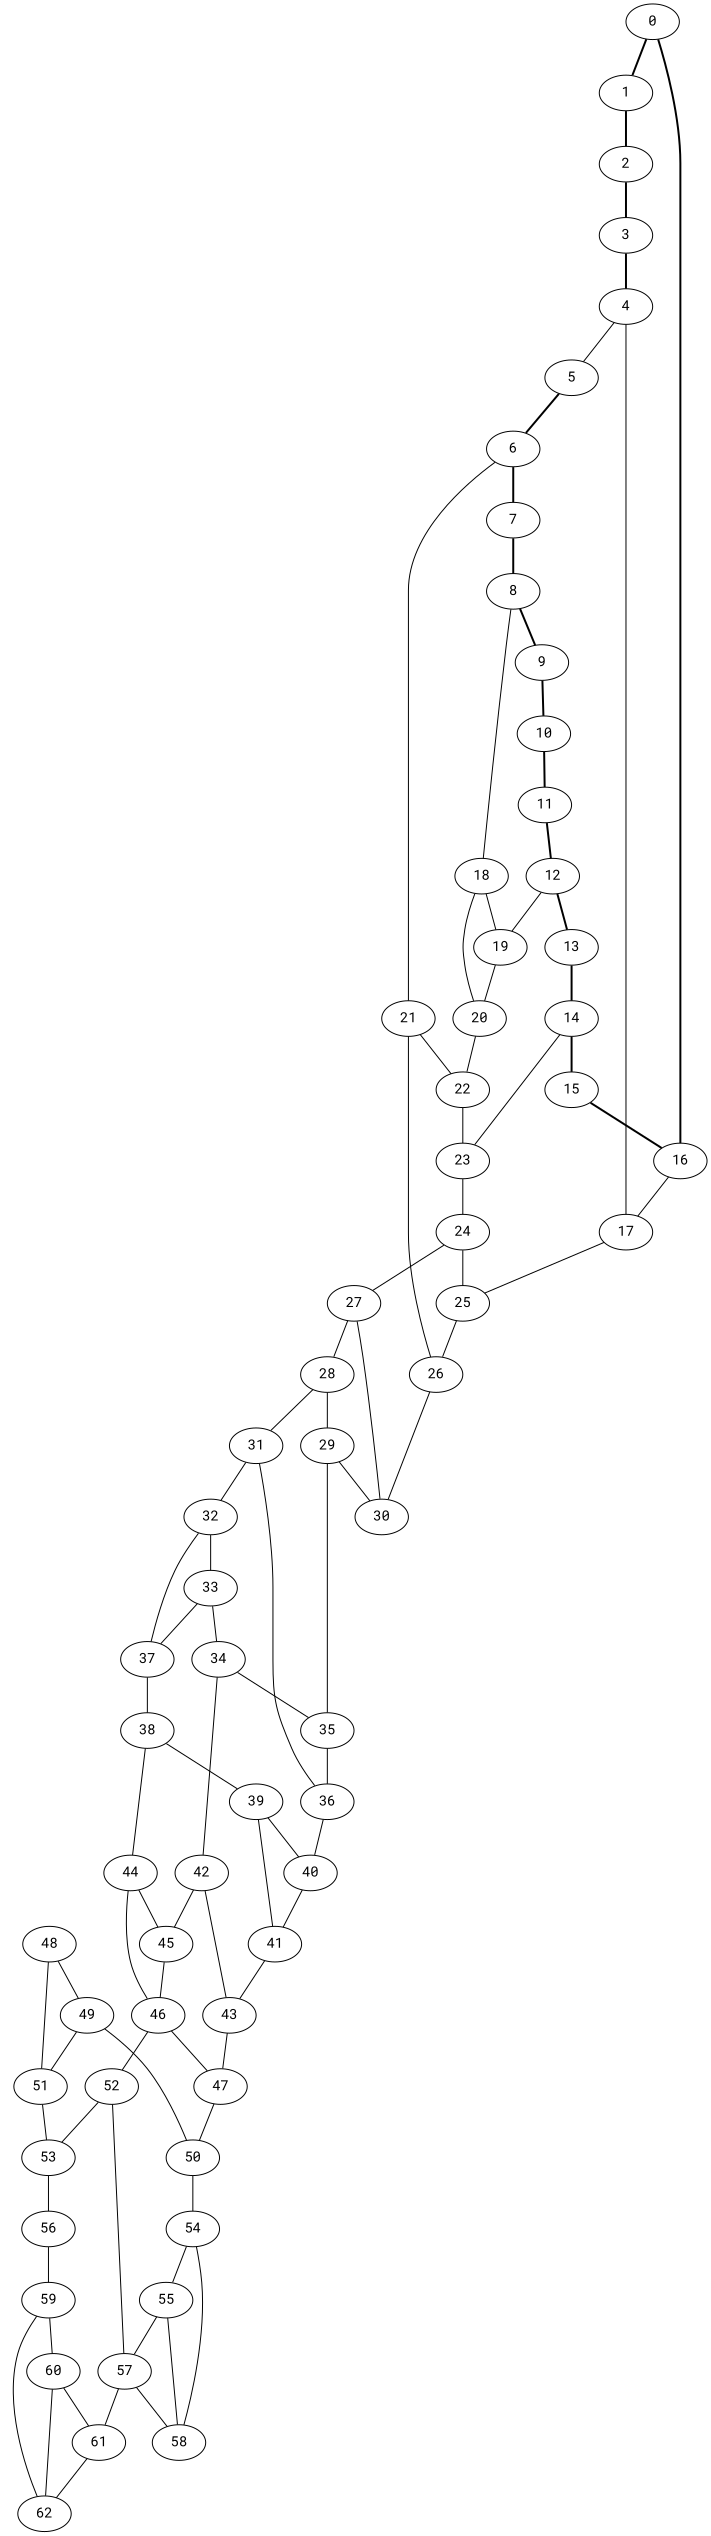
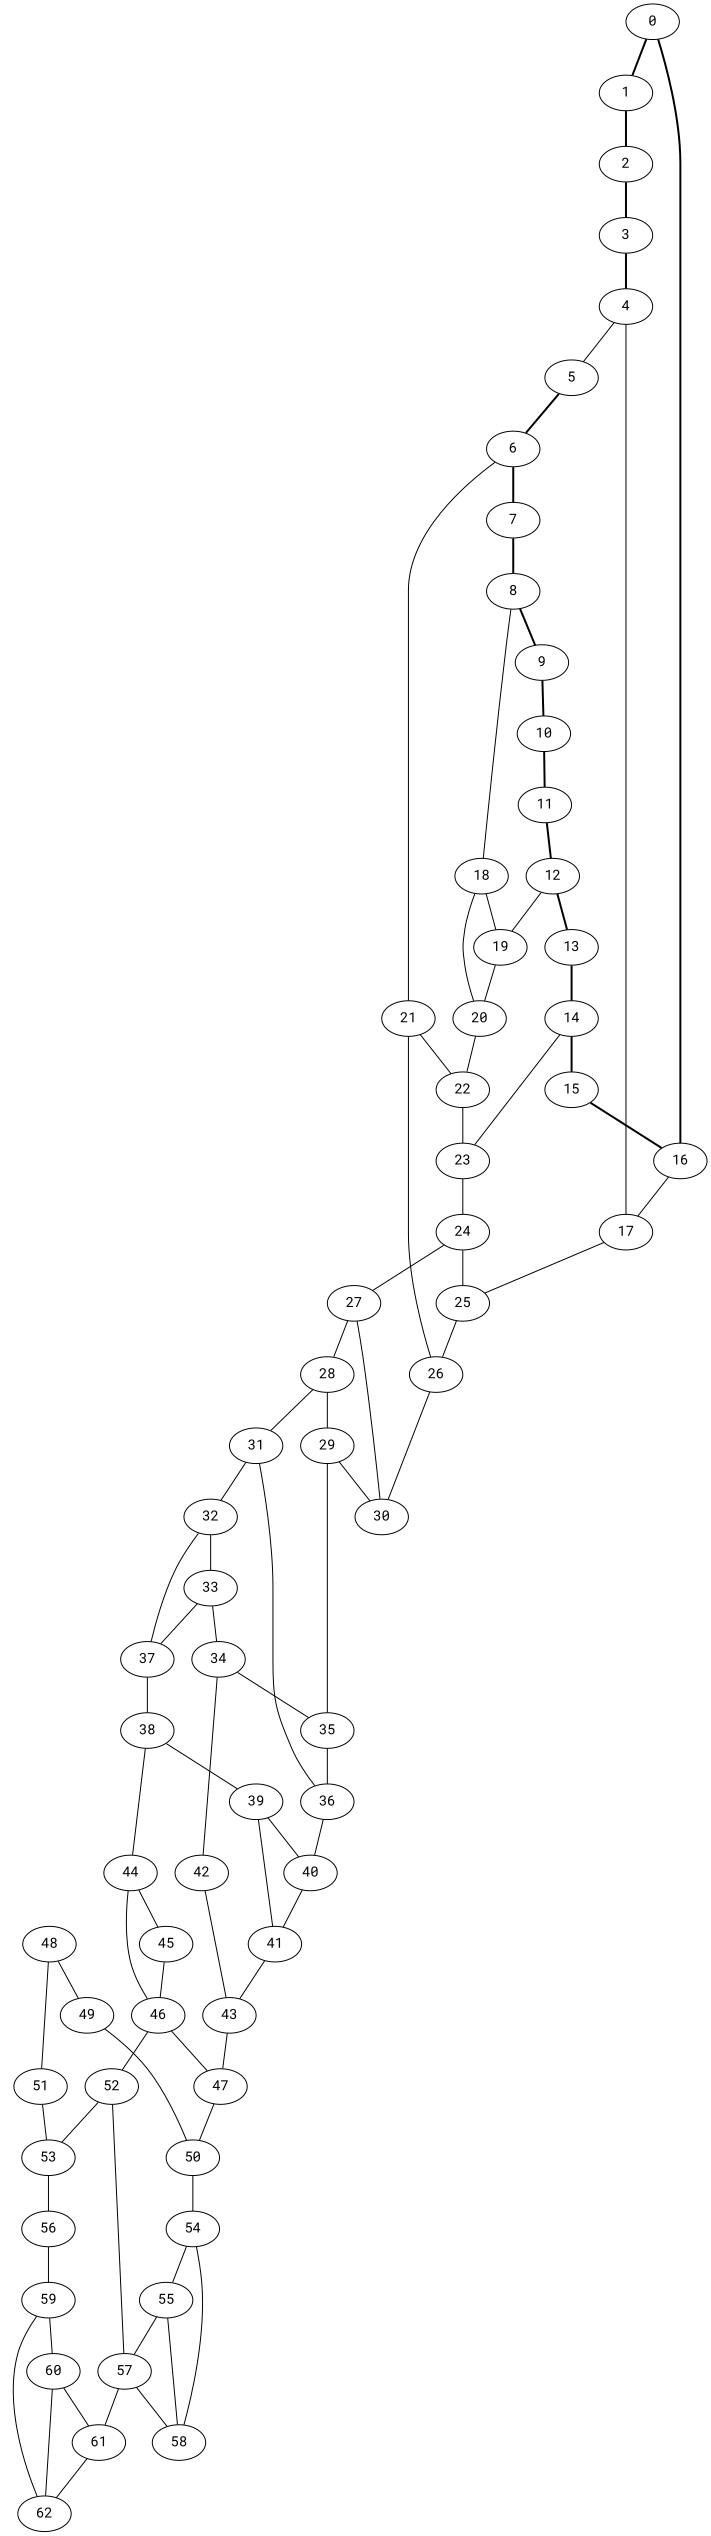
(184, 1909) -> none
(64, 2051) -> none
